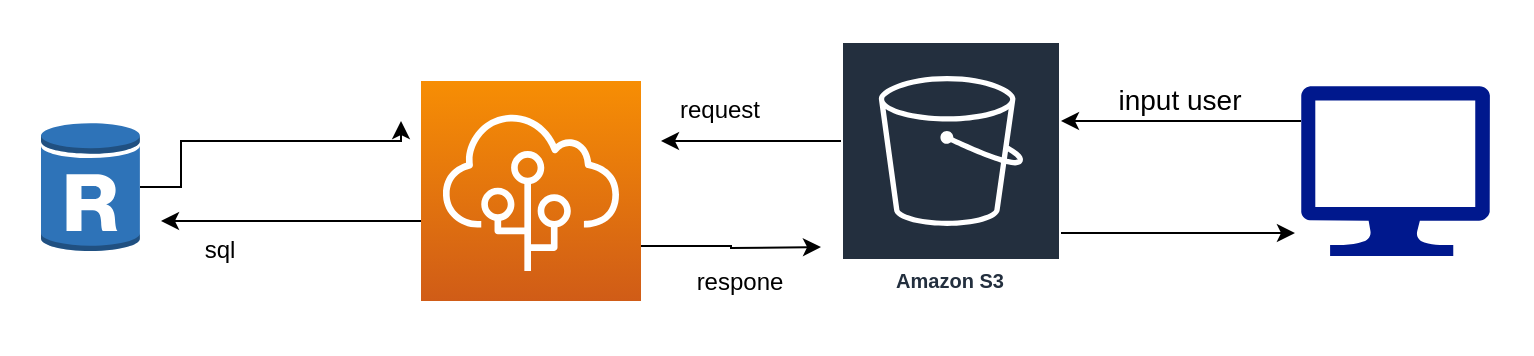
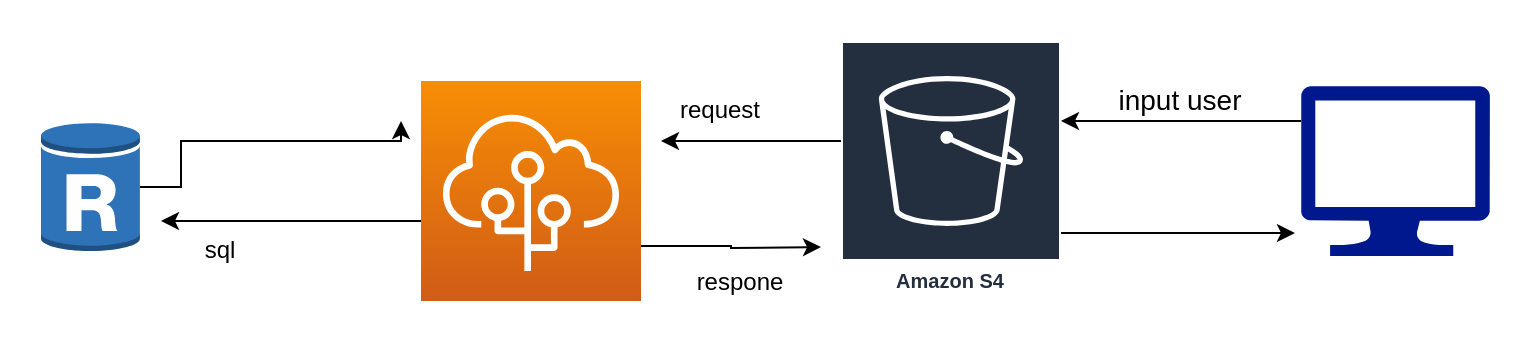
(951, 281) -> (951, 281)
